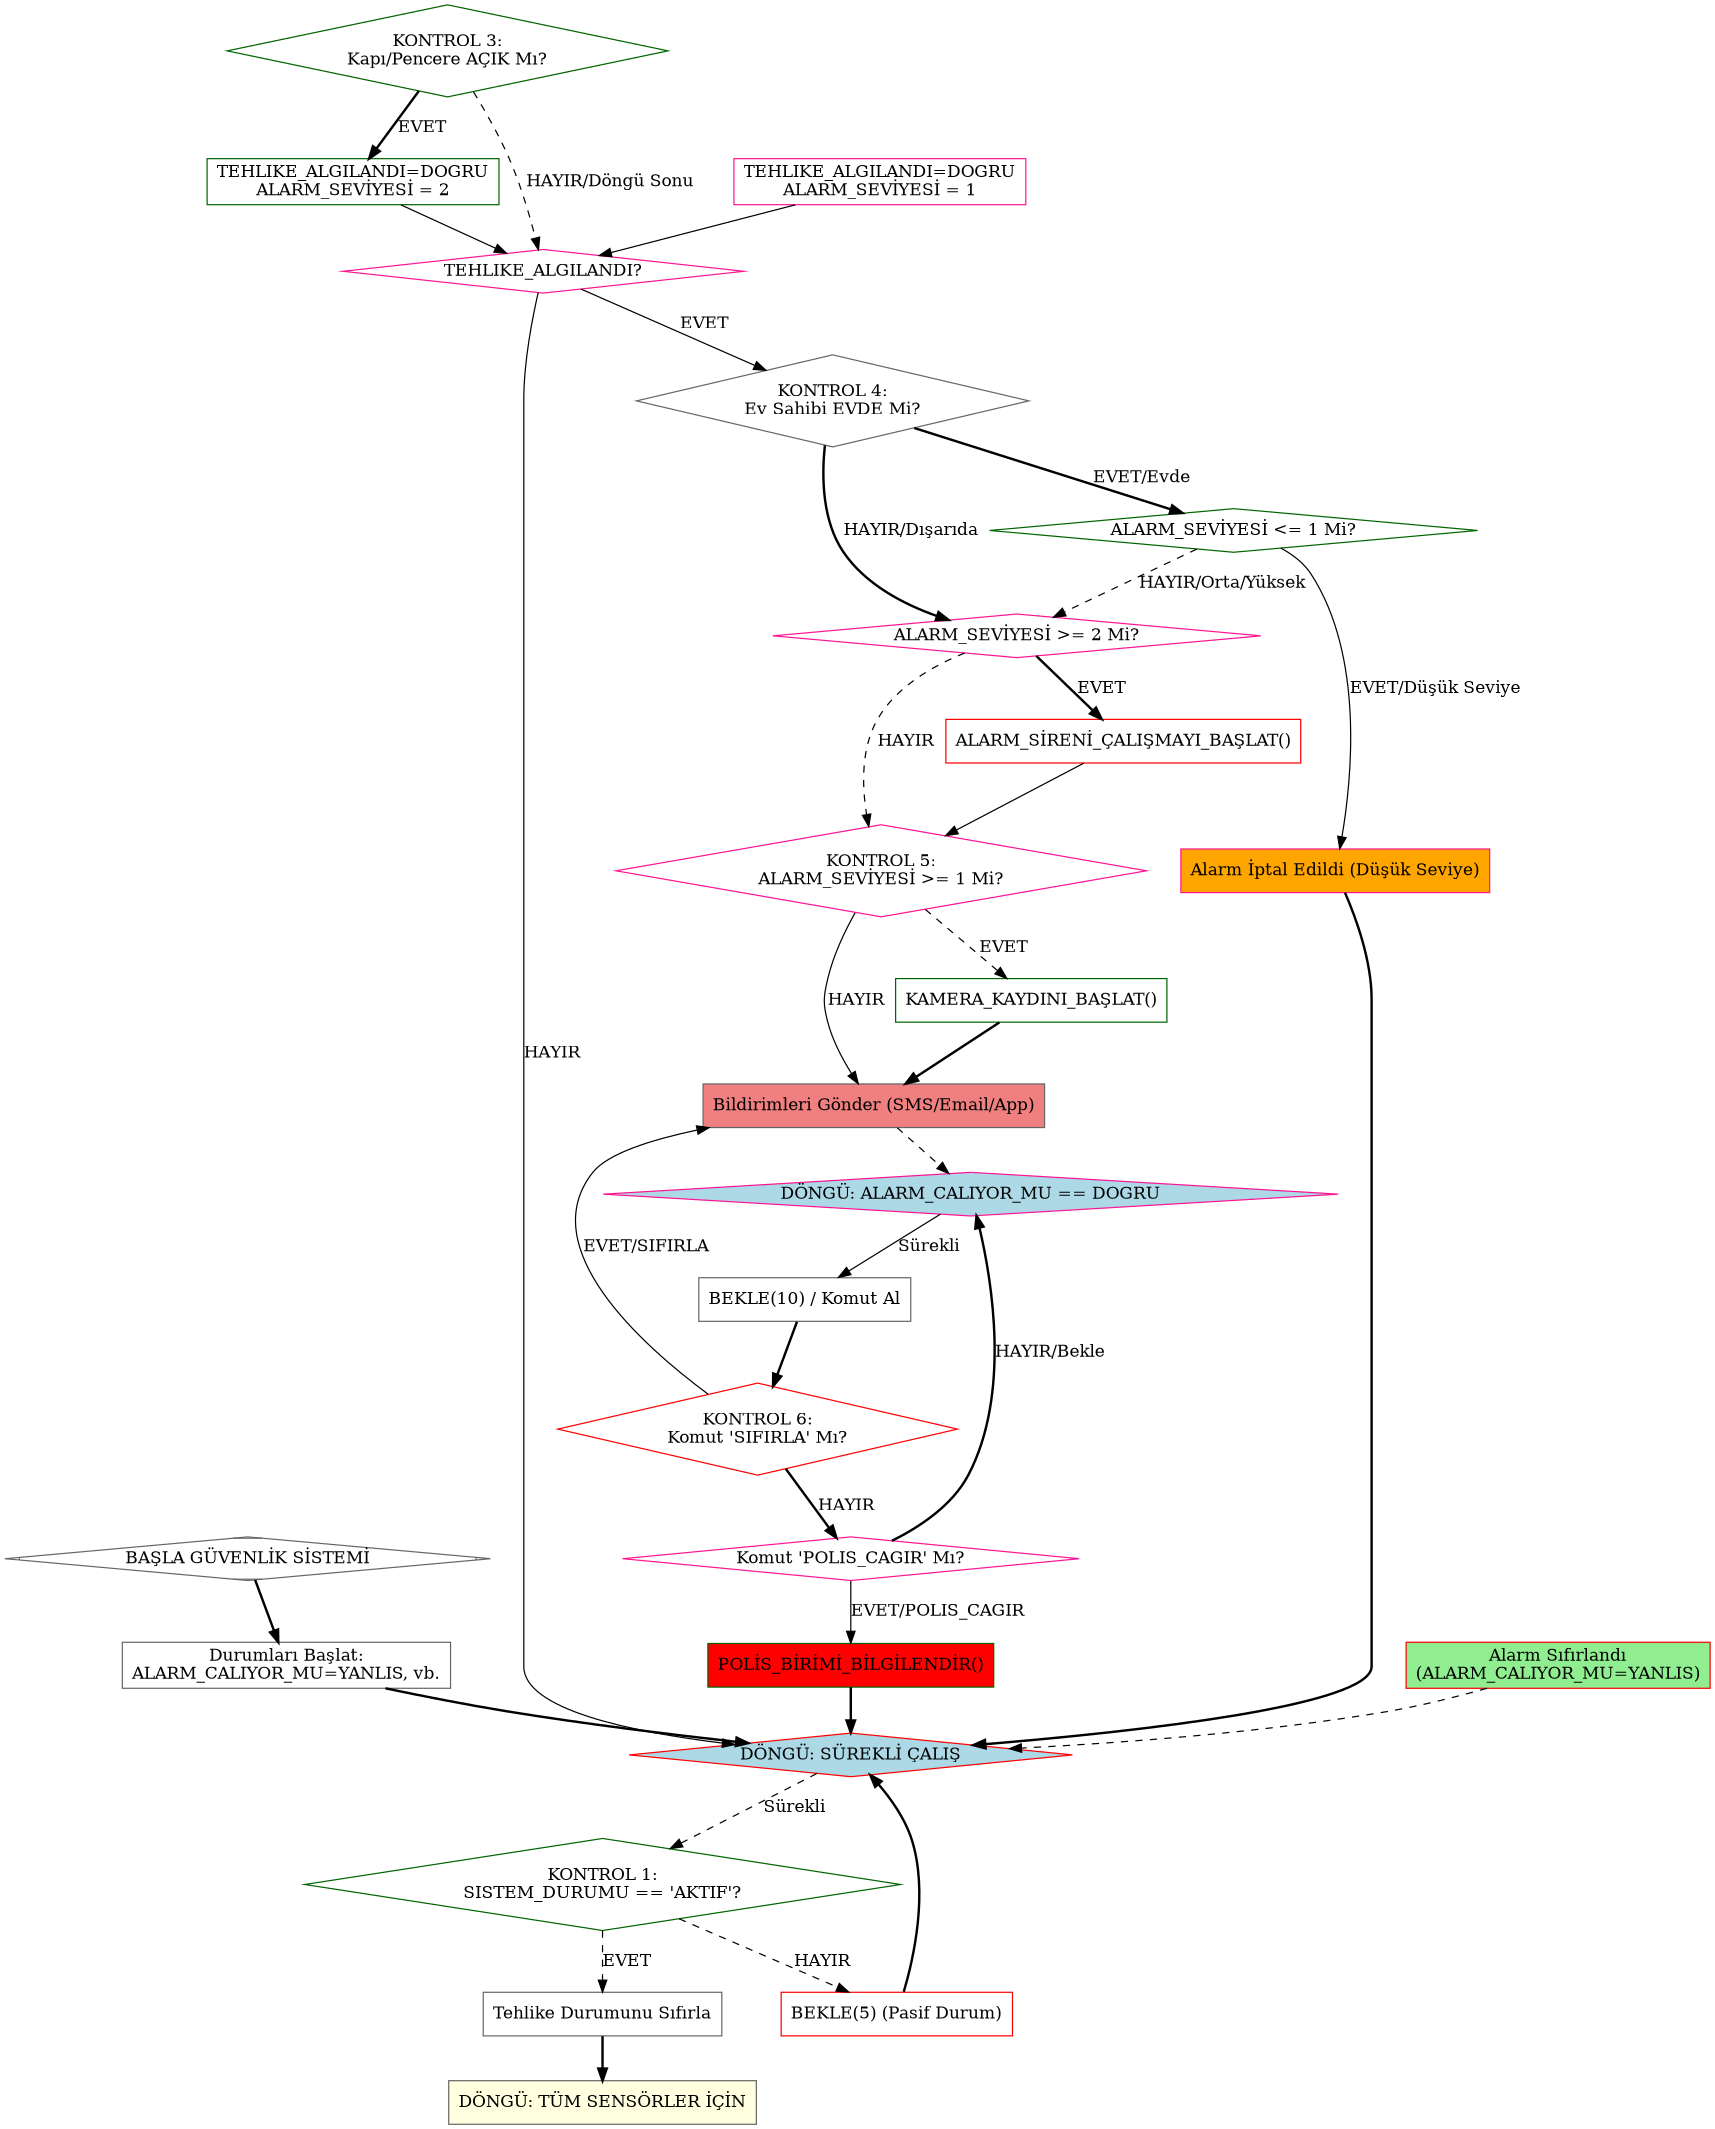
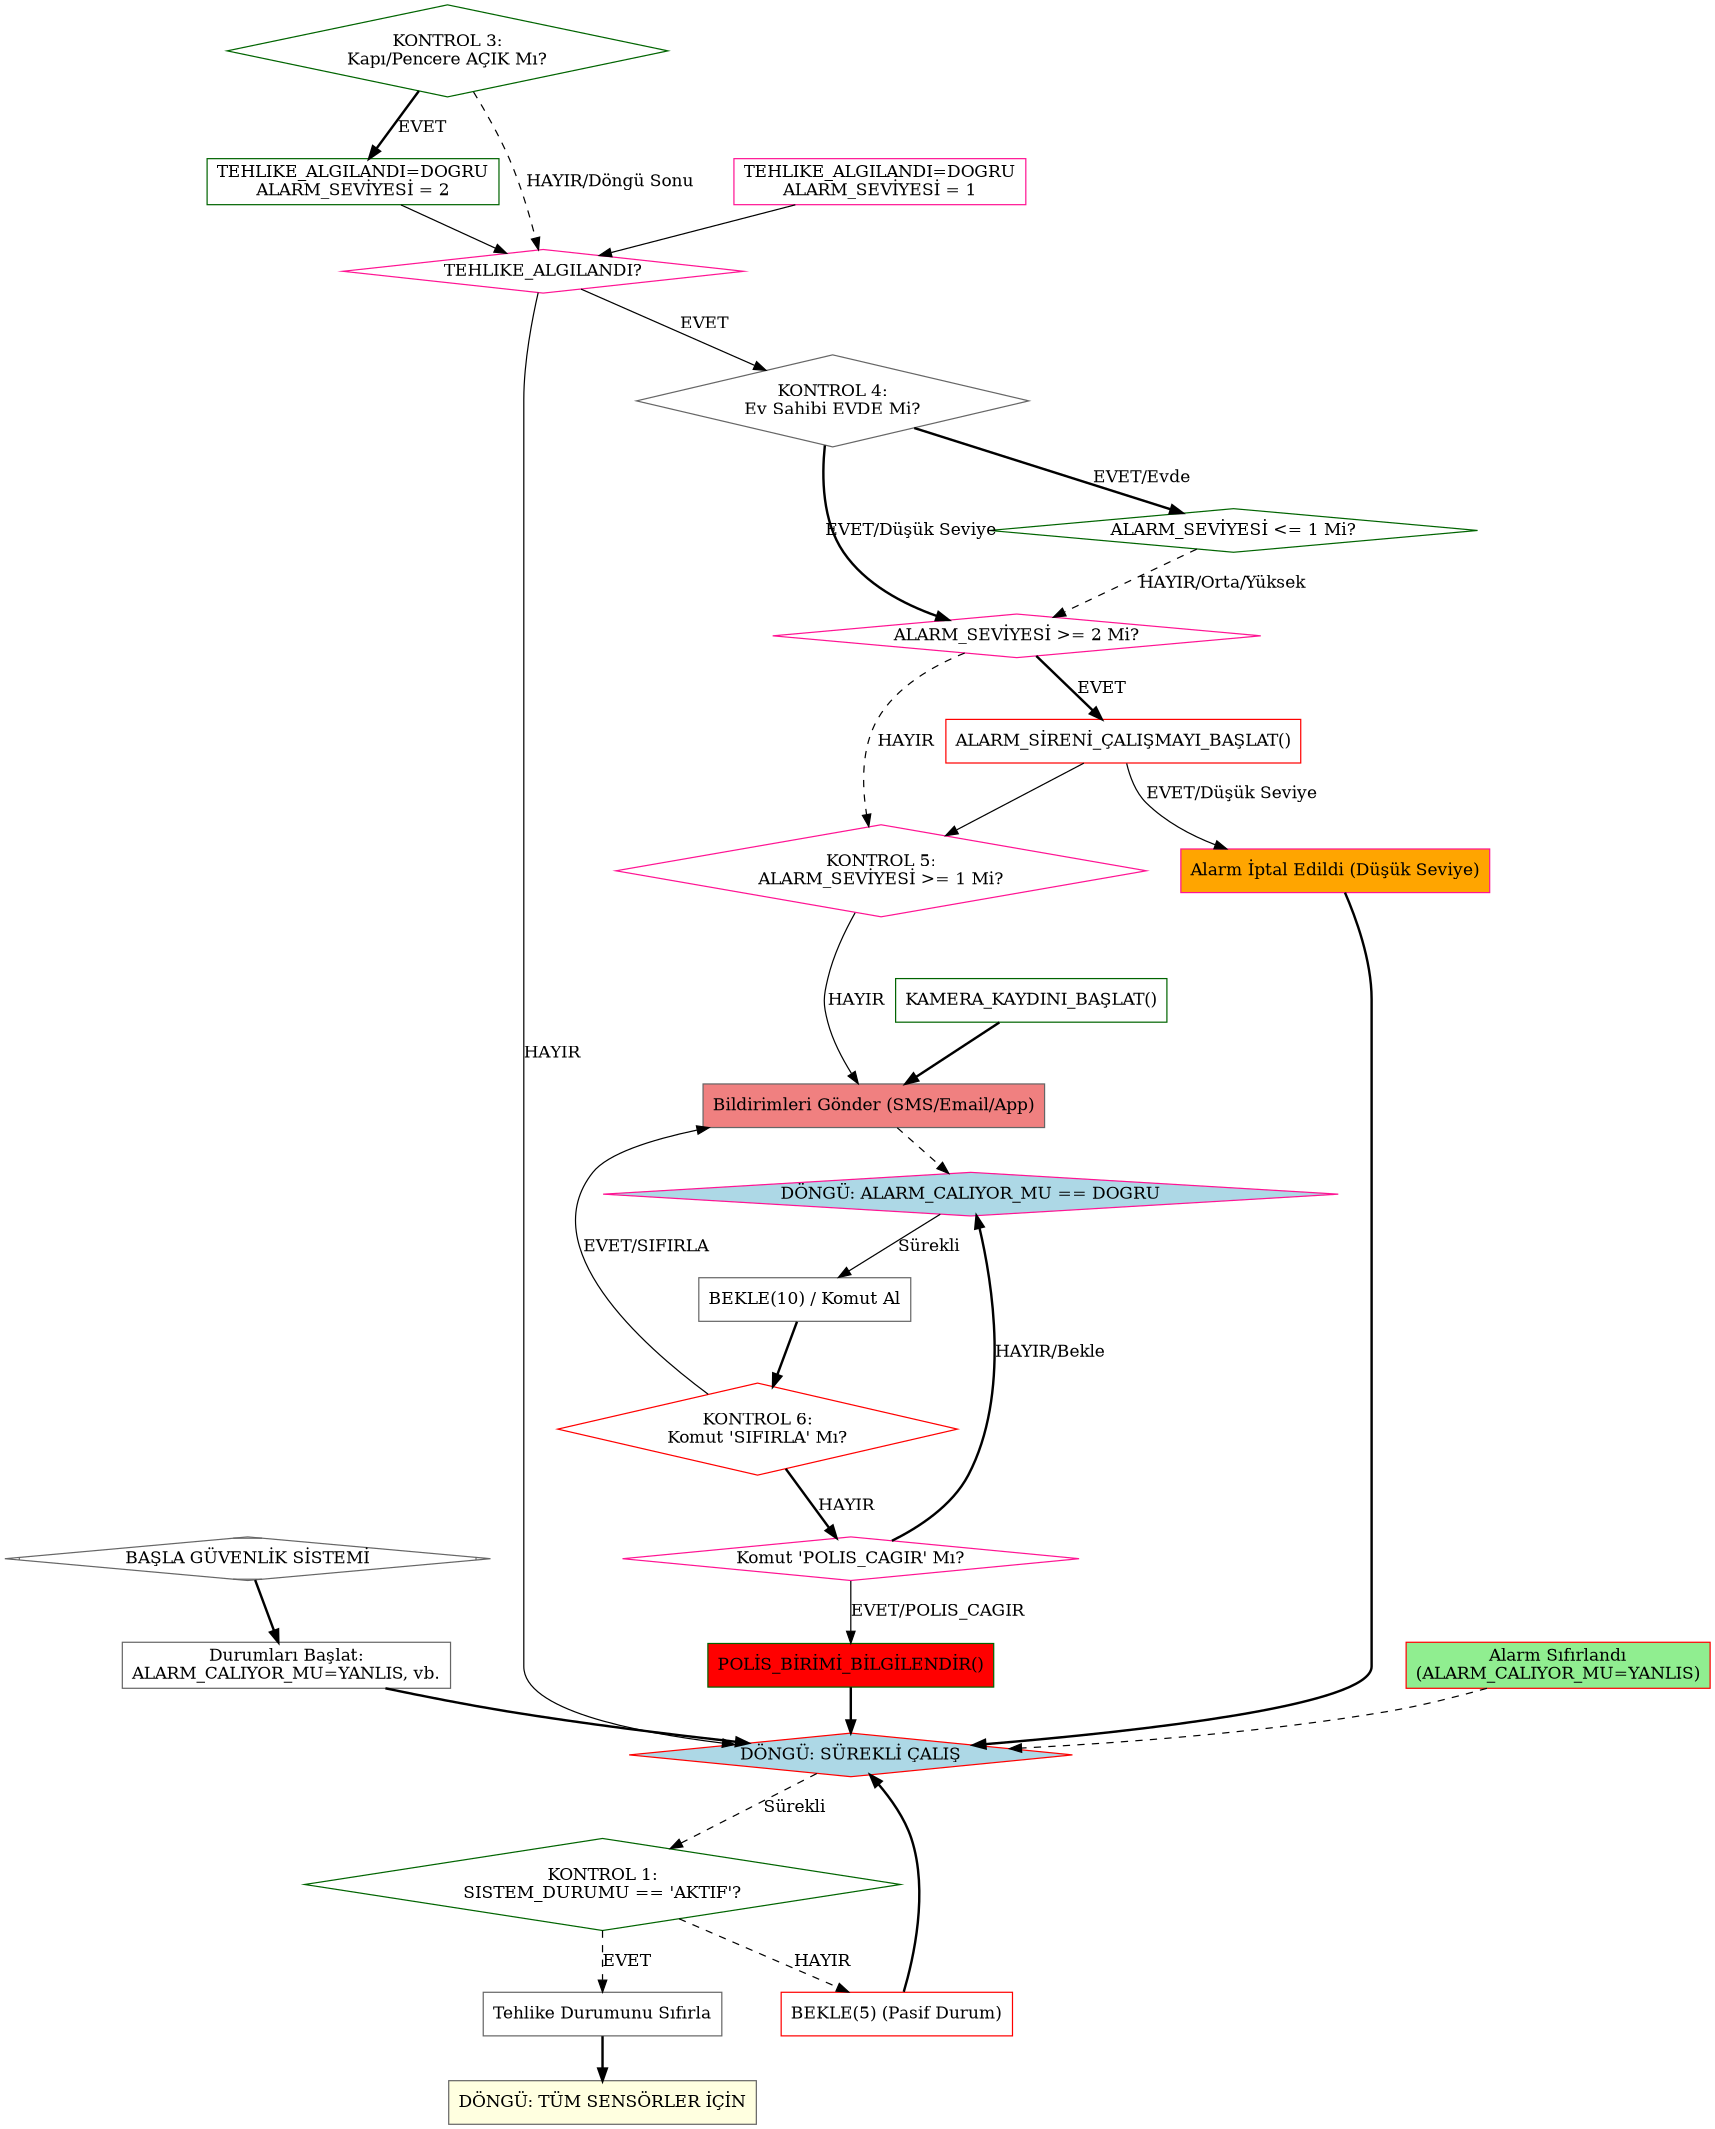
(911, 530) -> (911, 530)
(1347, 682) -> (1160, 815)
(961, 940) -> none
